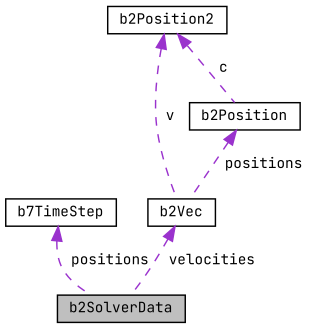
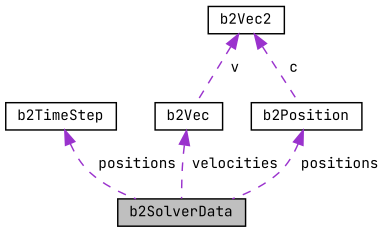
(167, 20) -> (246, 20)
(209, 171) -> (272, 179)
(61, 213) -> (61, 116)
